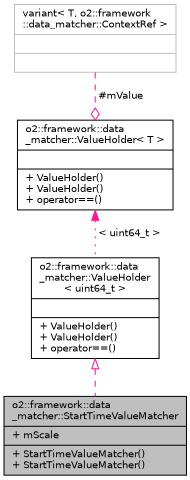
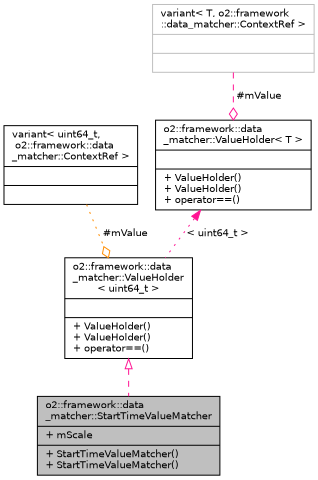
none -> (71, 165)
